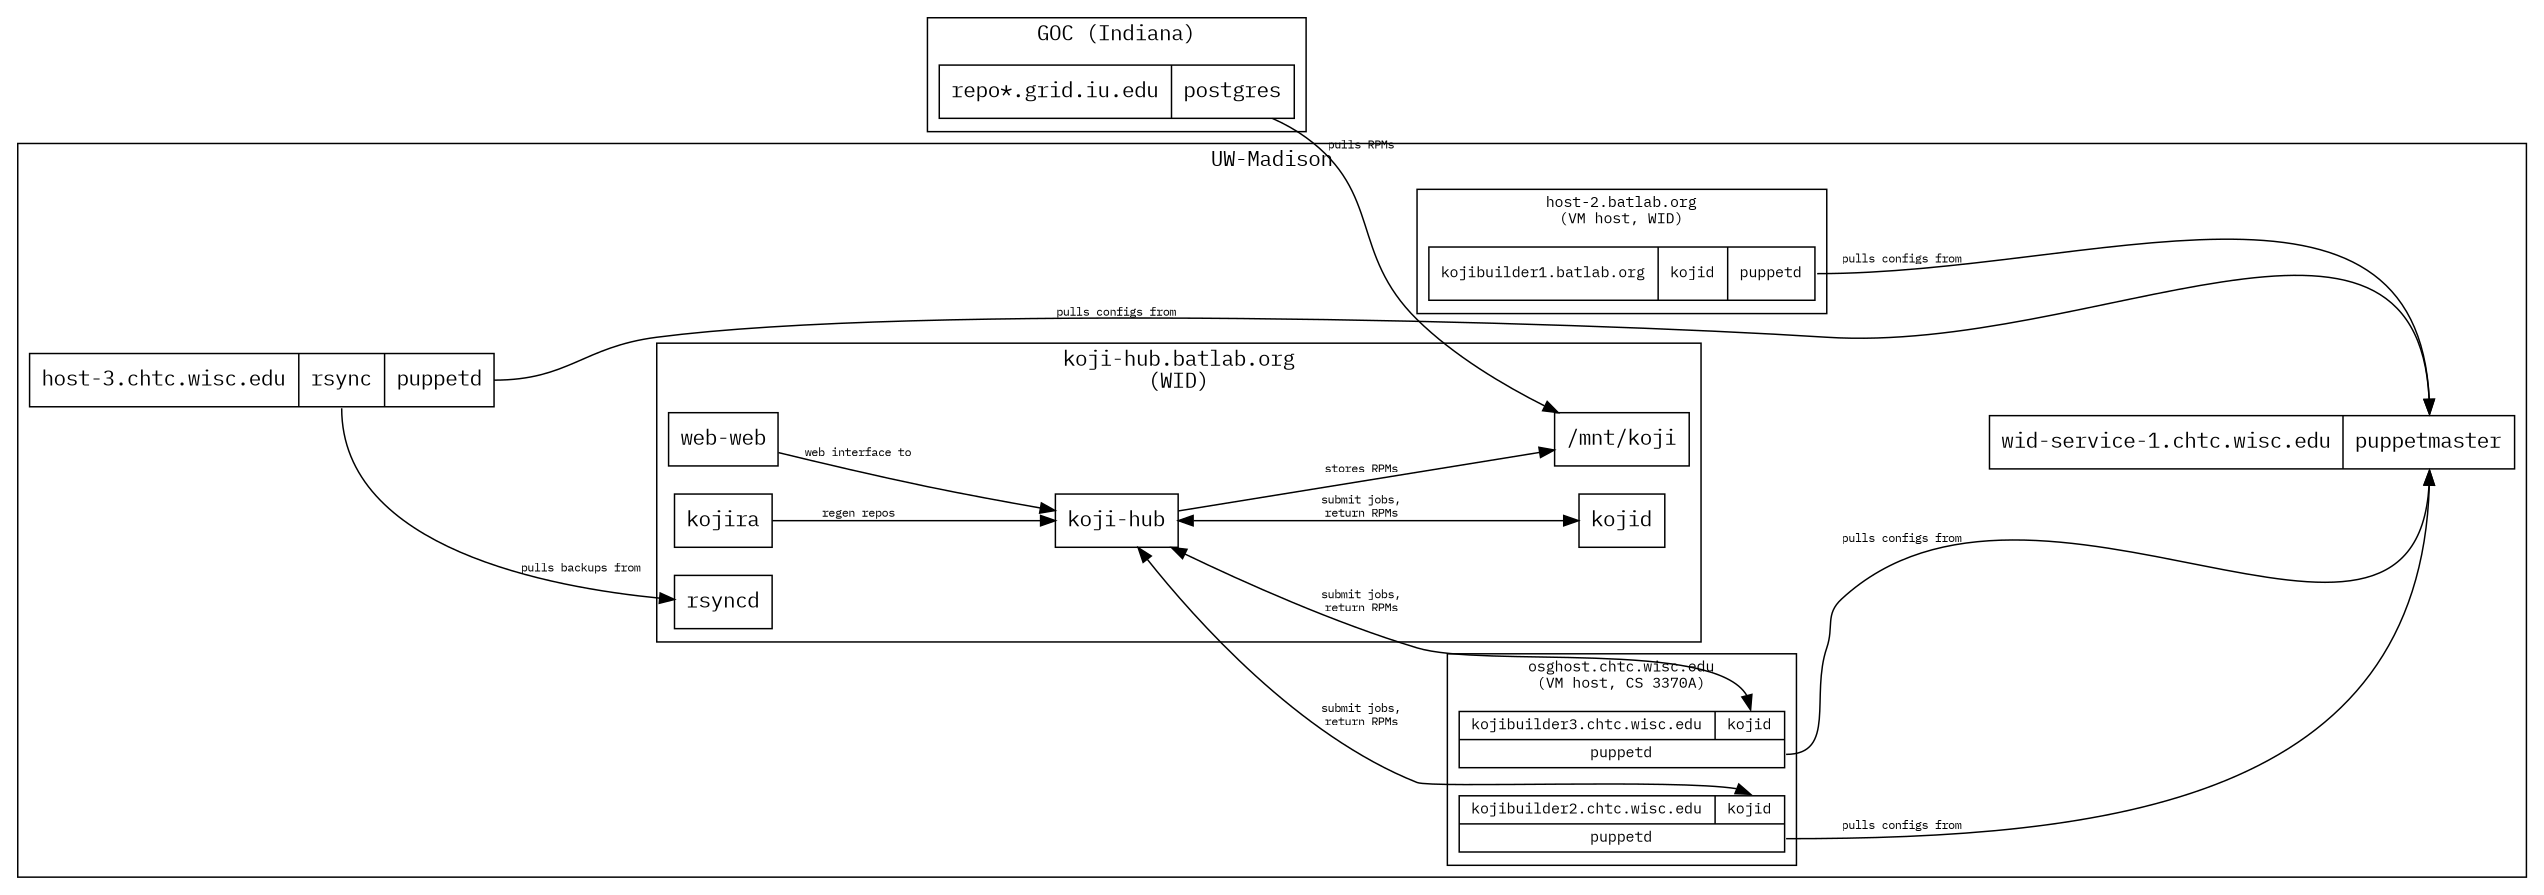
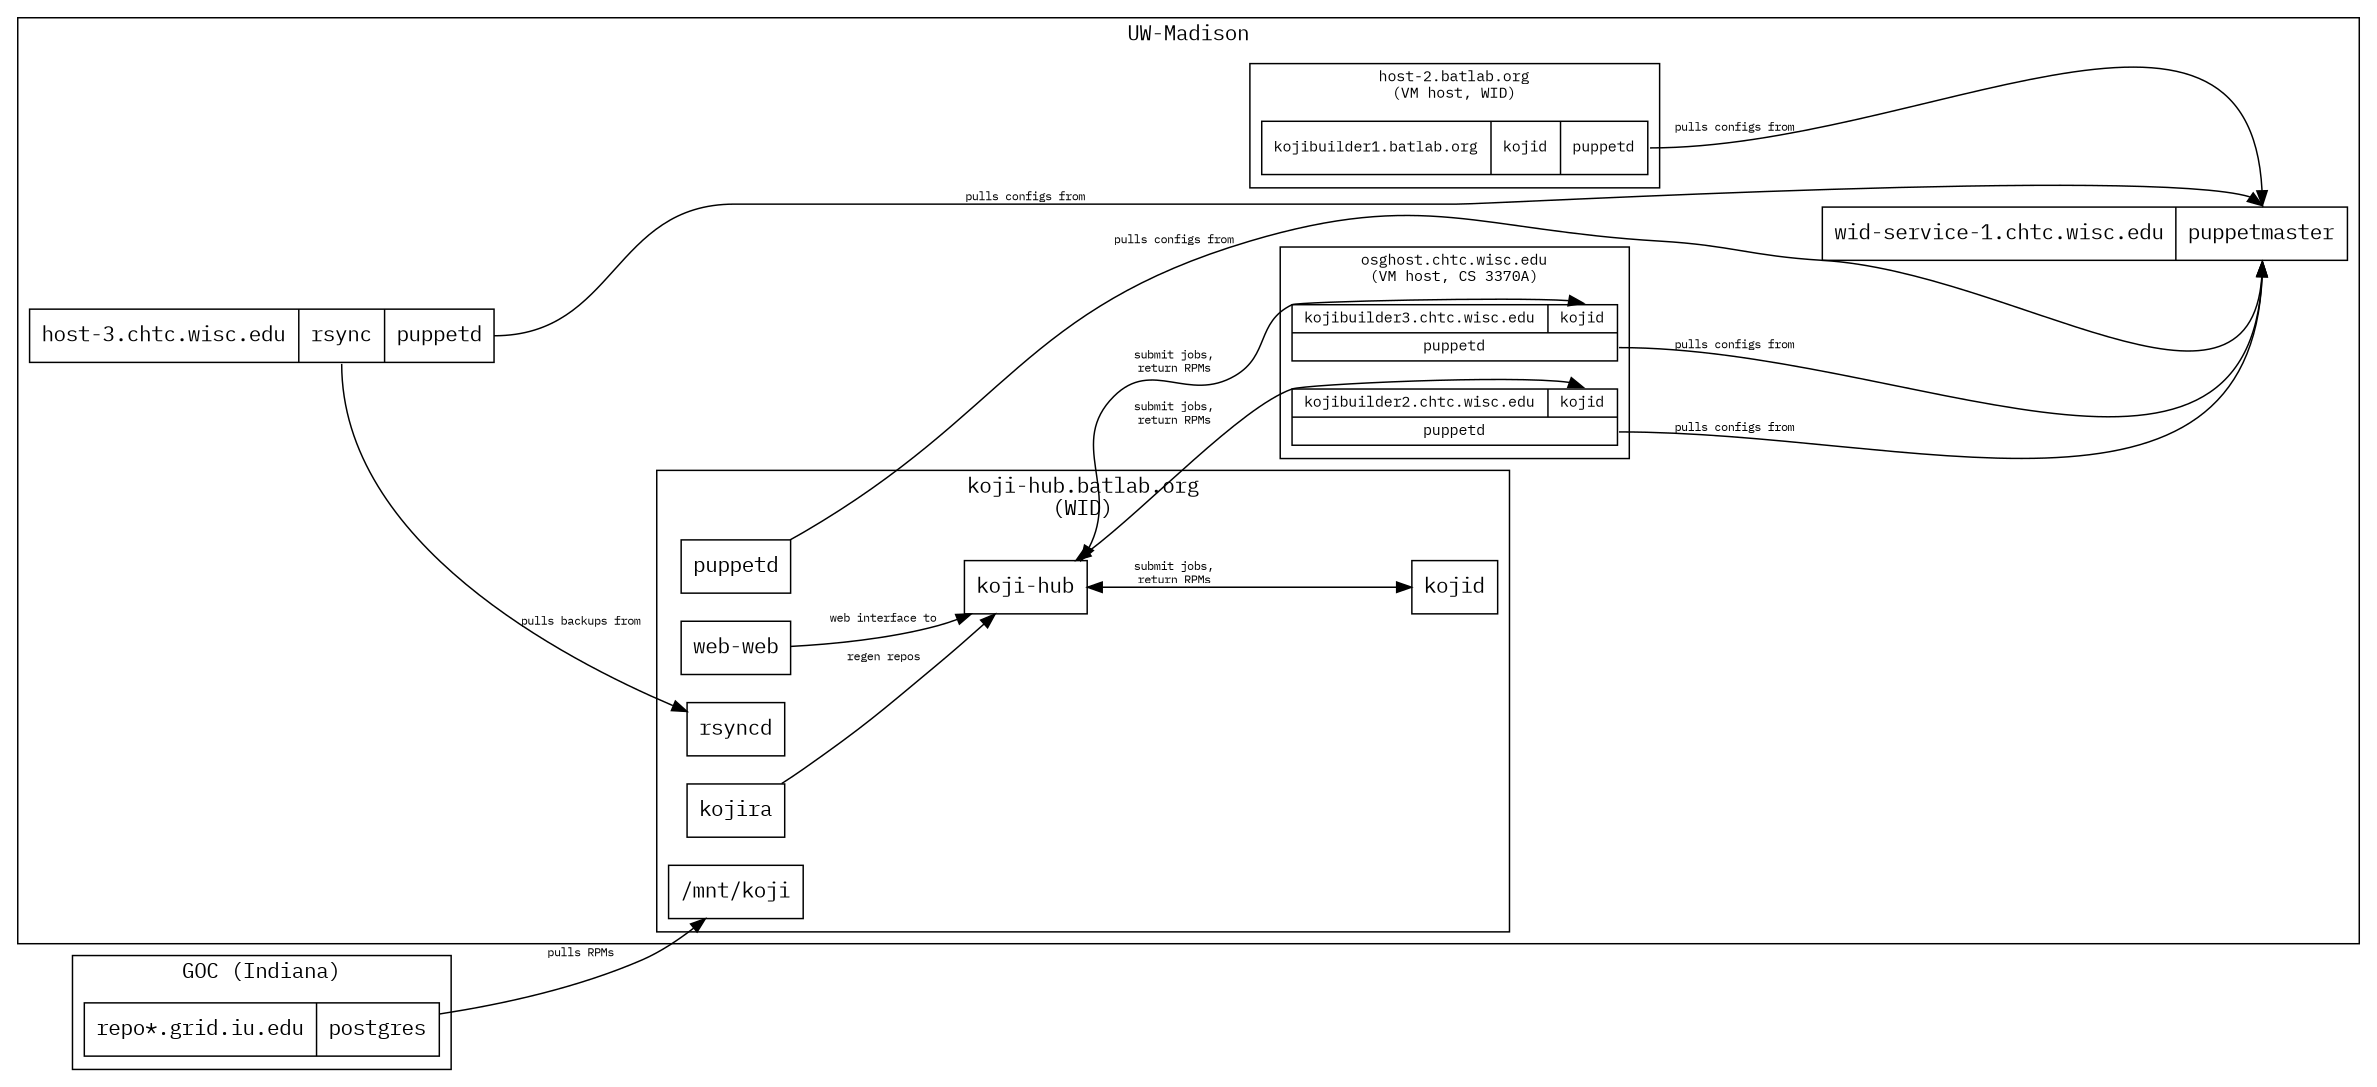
(1359, 482) -> none
none -> (736, 567)
